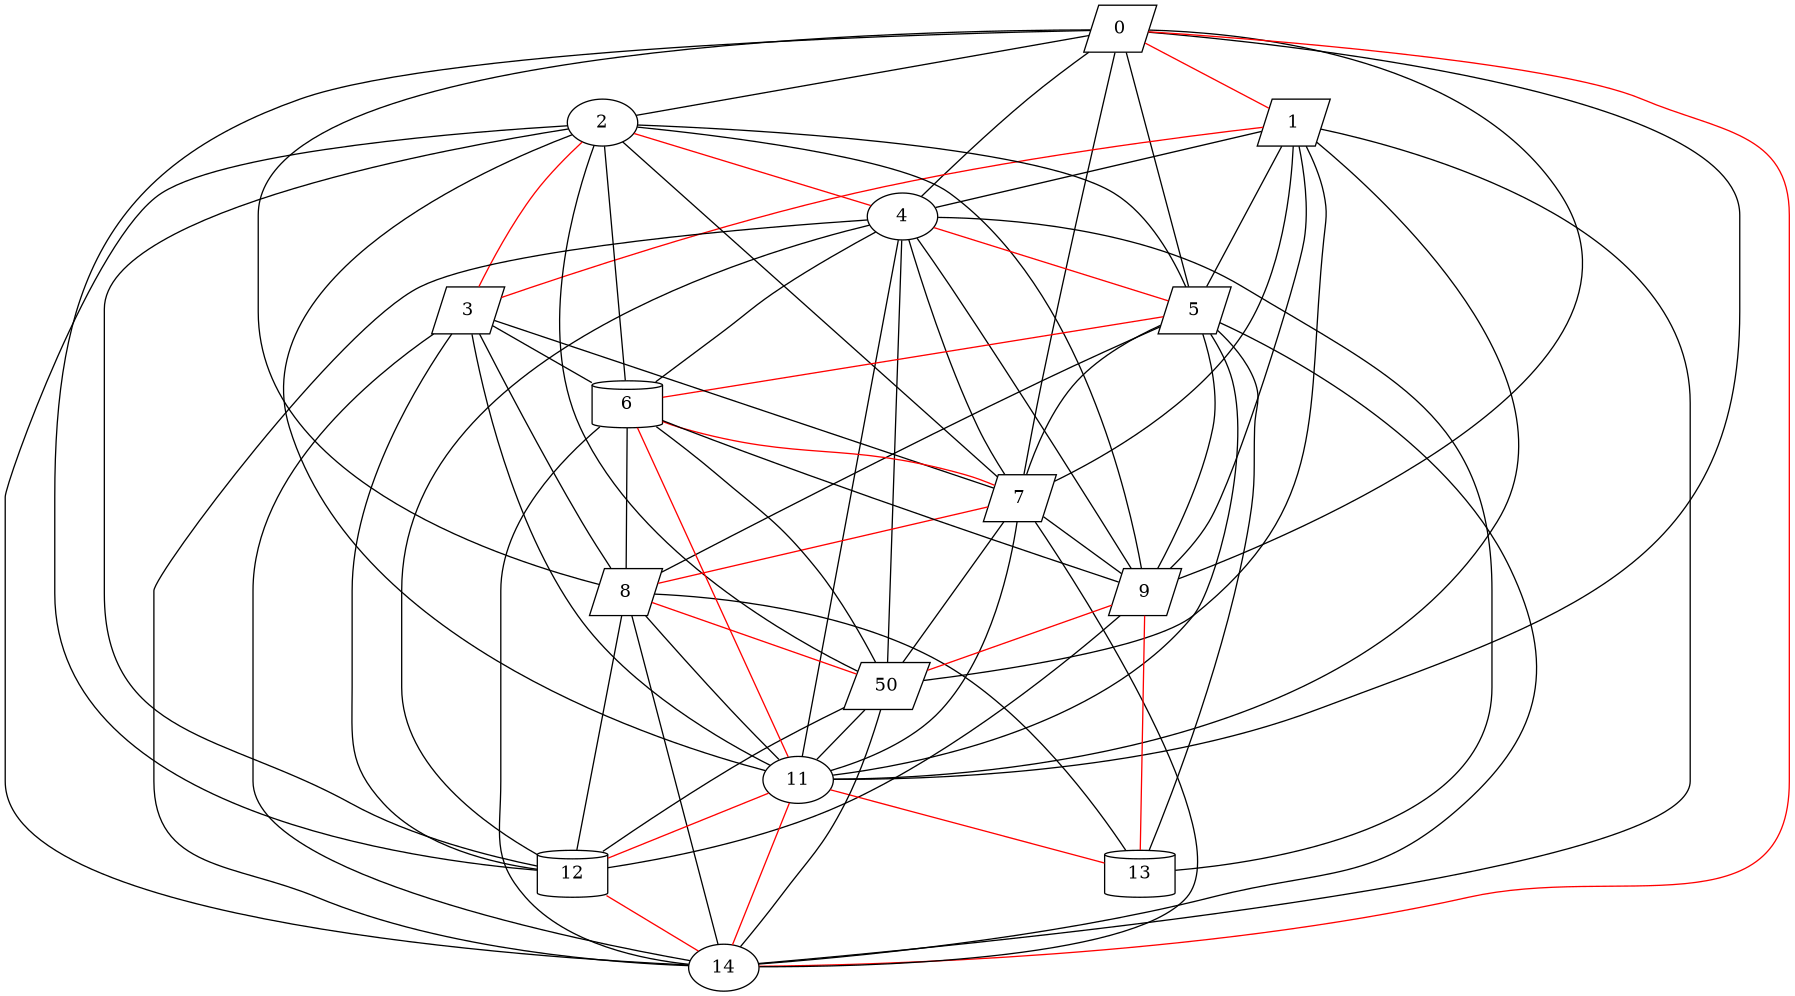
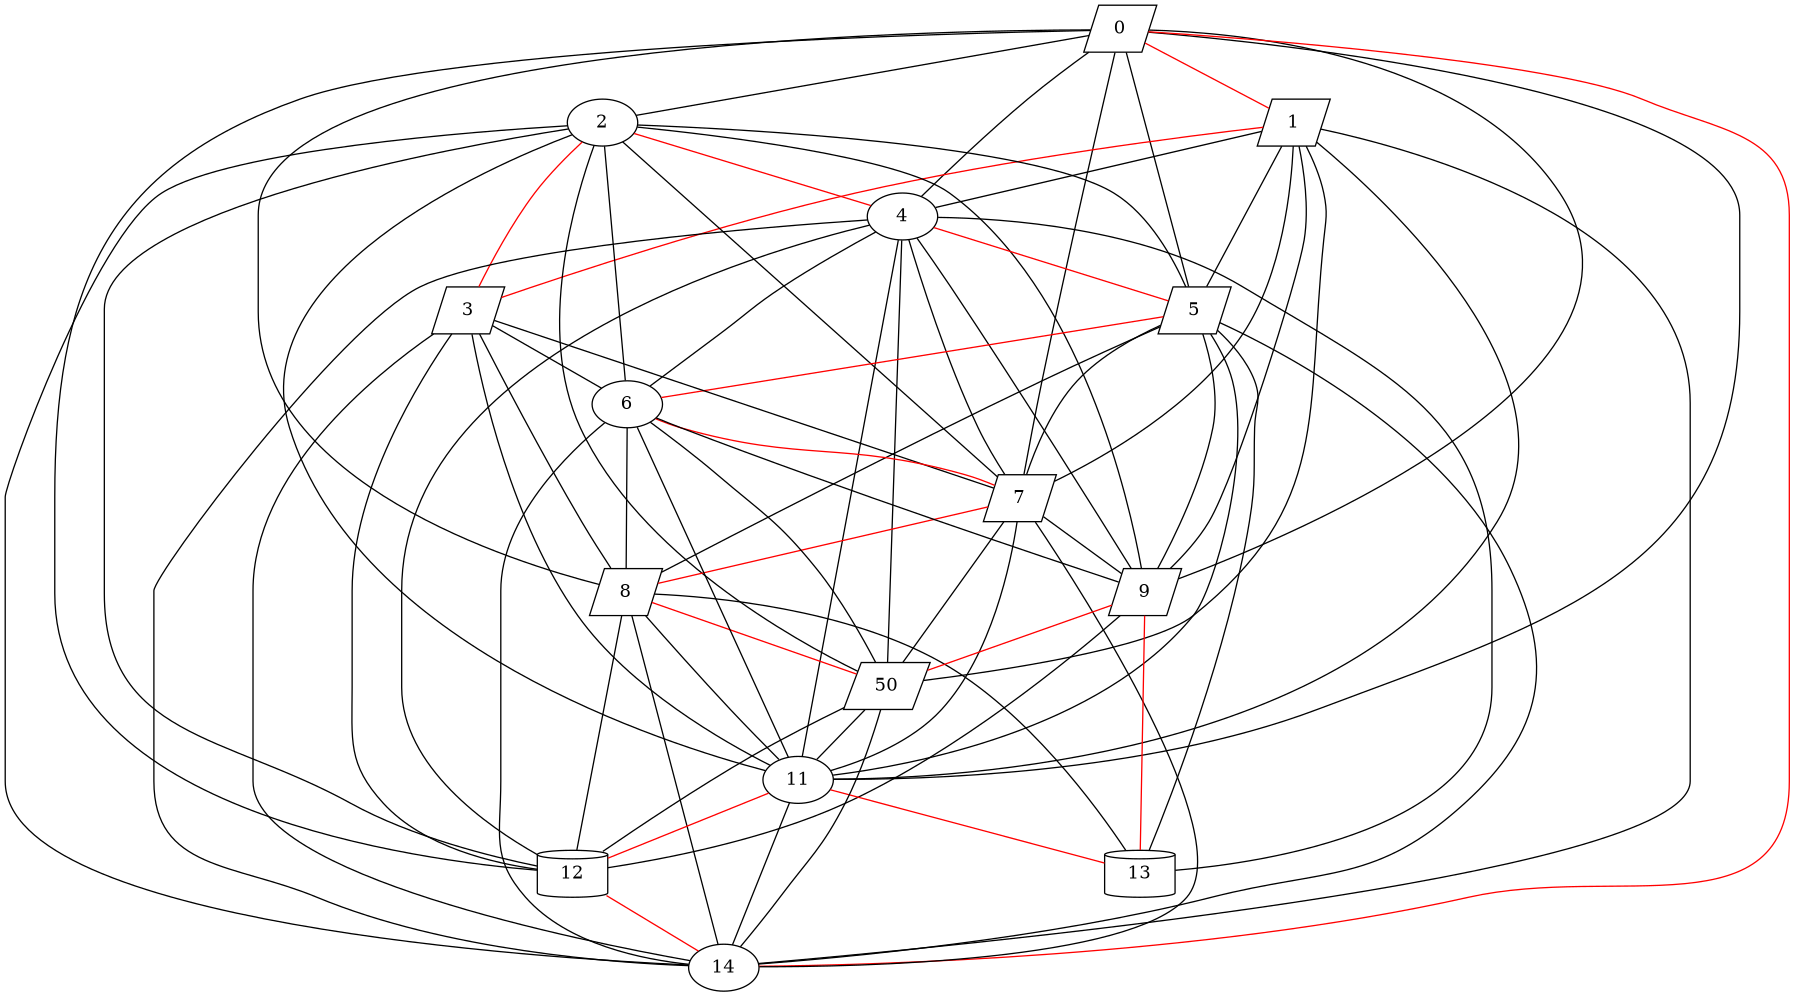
(627, 404) -> (627, 404)
(720, 609) -> (720, 609)
(761, 874) -> (761, 874)
